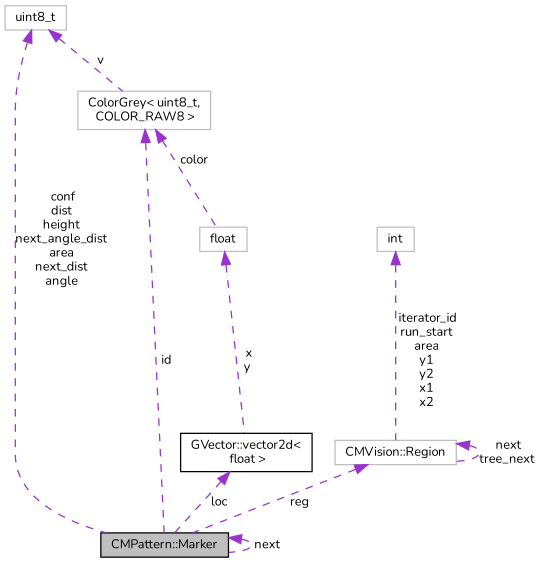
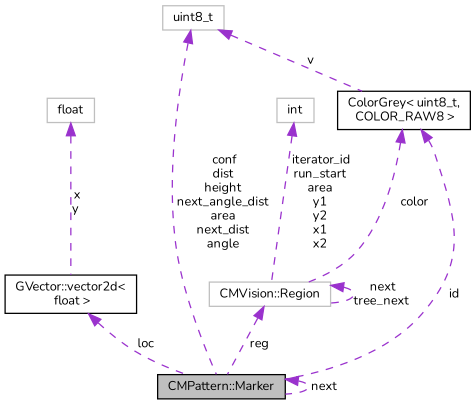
(144, 110) -> (404, 110)
(189, 184) -> (374, 226)
